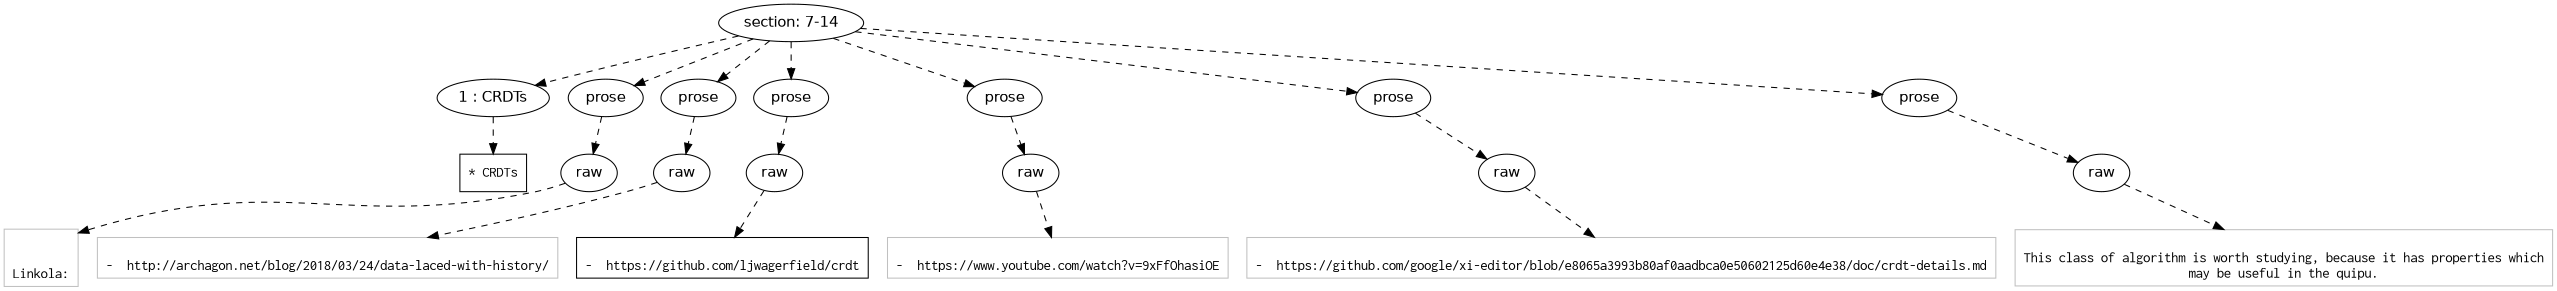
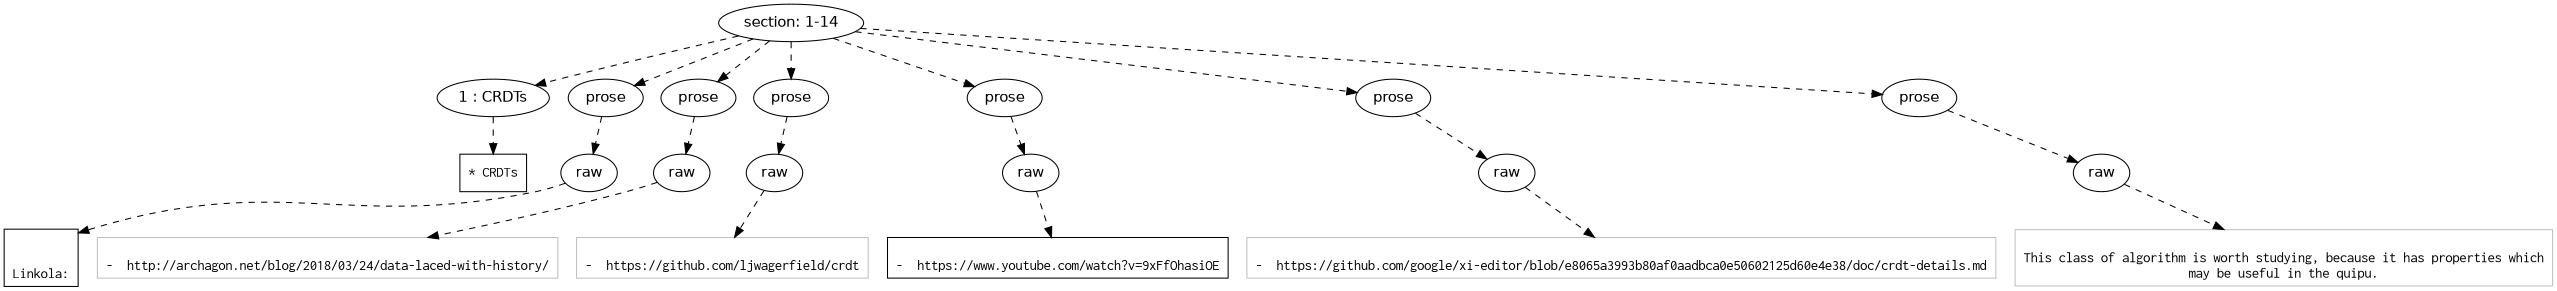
(791, 23) -> (791, 23)
(41, 258) -> (41, 258)
(722, 258) -> (722, 258)
(1058, 258) -> (1058, 258)
